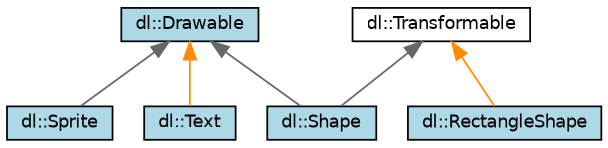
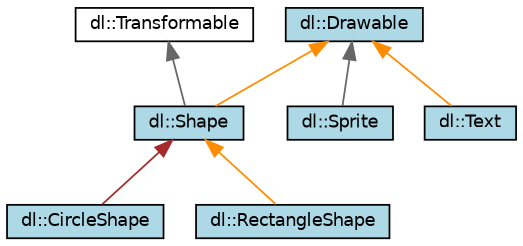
(263, 79) -> (264, 78)
(478, 81) -> (247, 178)
none -> (85, 222)
